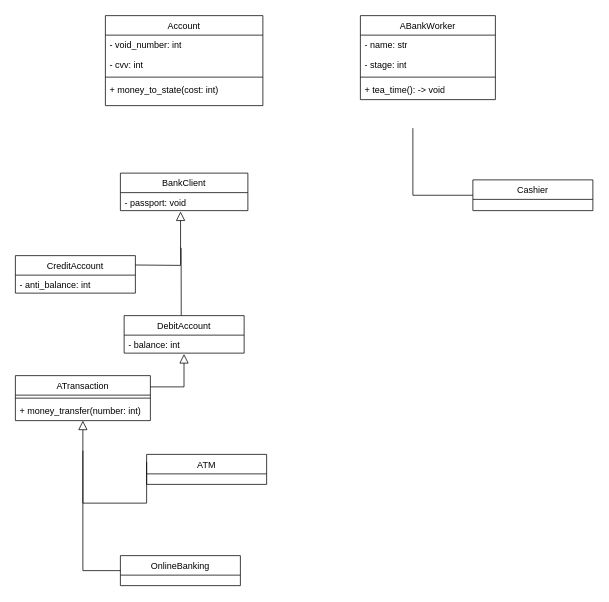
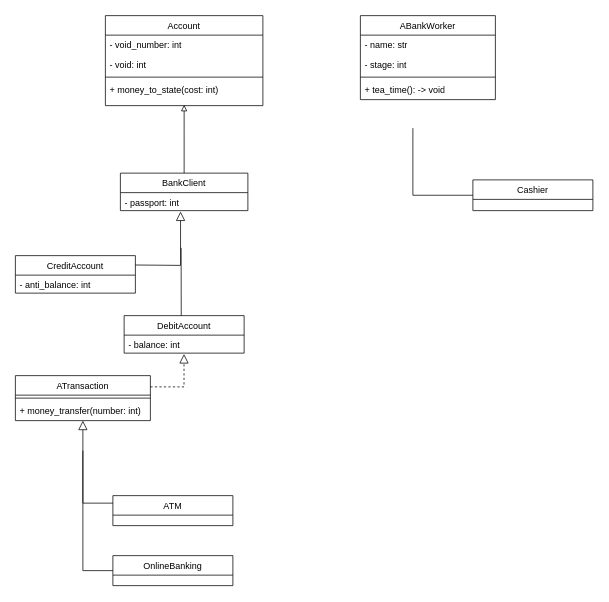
(130, 65) -> (132, 65)
none -> (184, 142)
(161, 203) -> (158, 203)
(178, 387) -> (178, 387)
(207, 469) -> (173, 510)
(180, 570) -> (173, 570)
